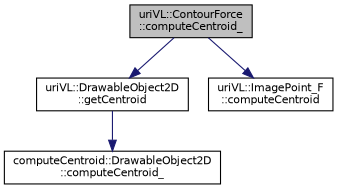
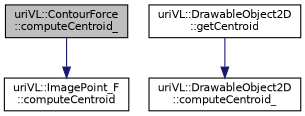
(156, 54) -> none
(112, 168) -> (225, 94)
